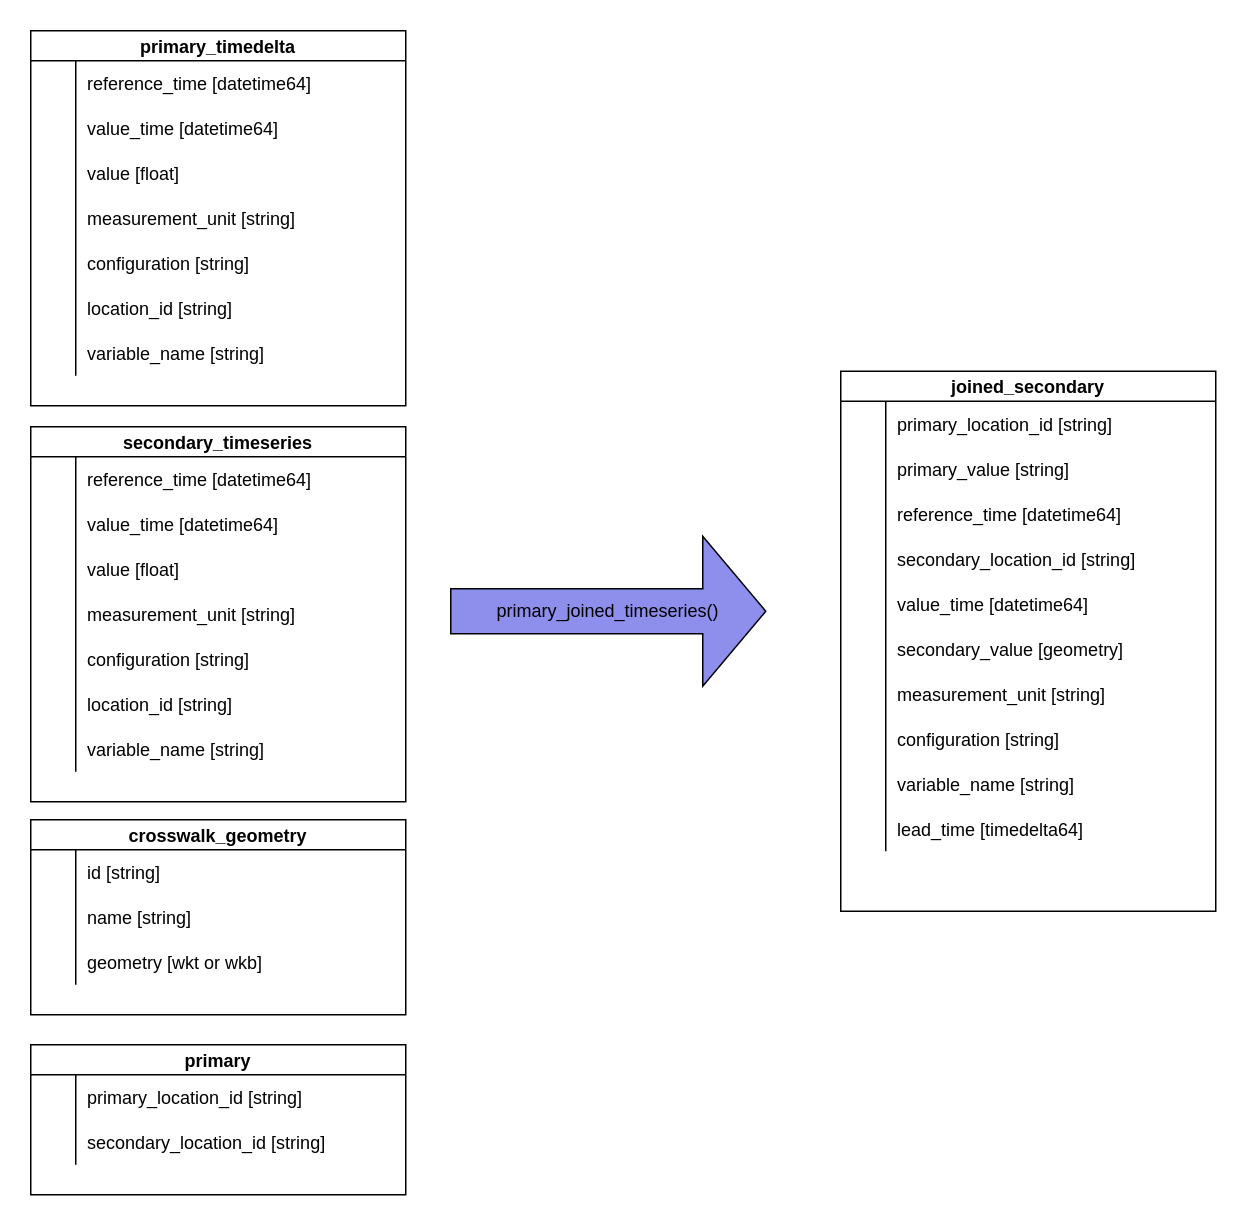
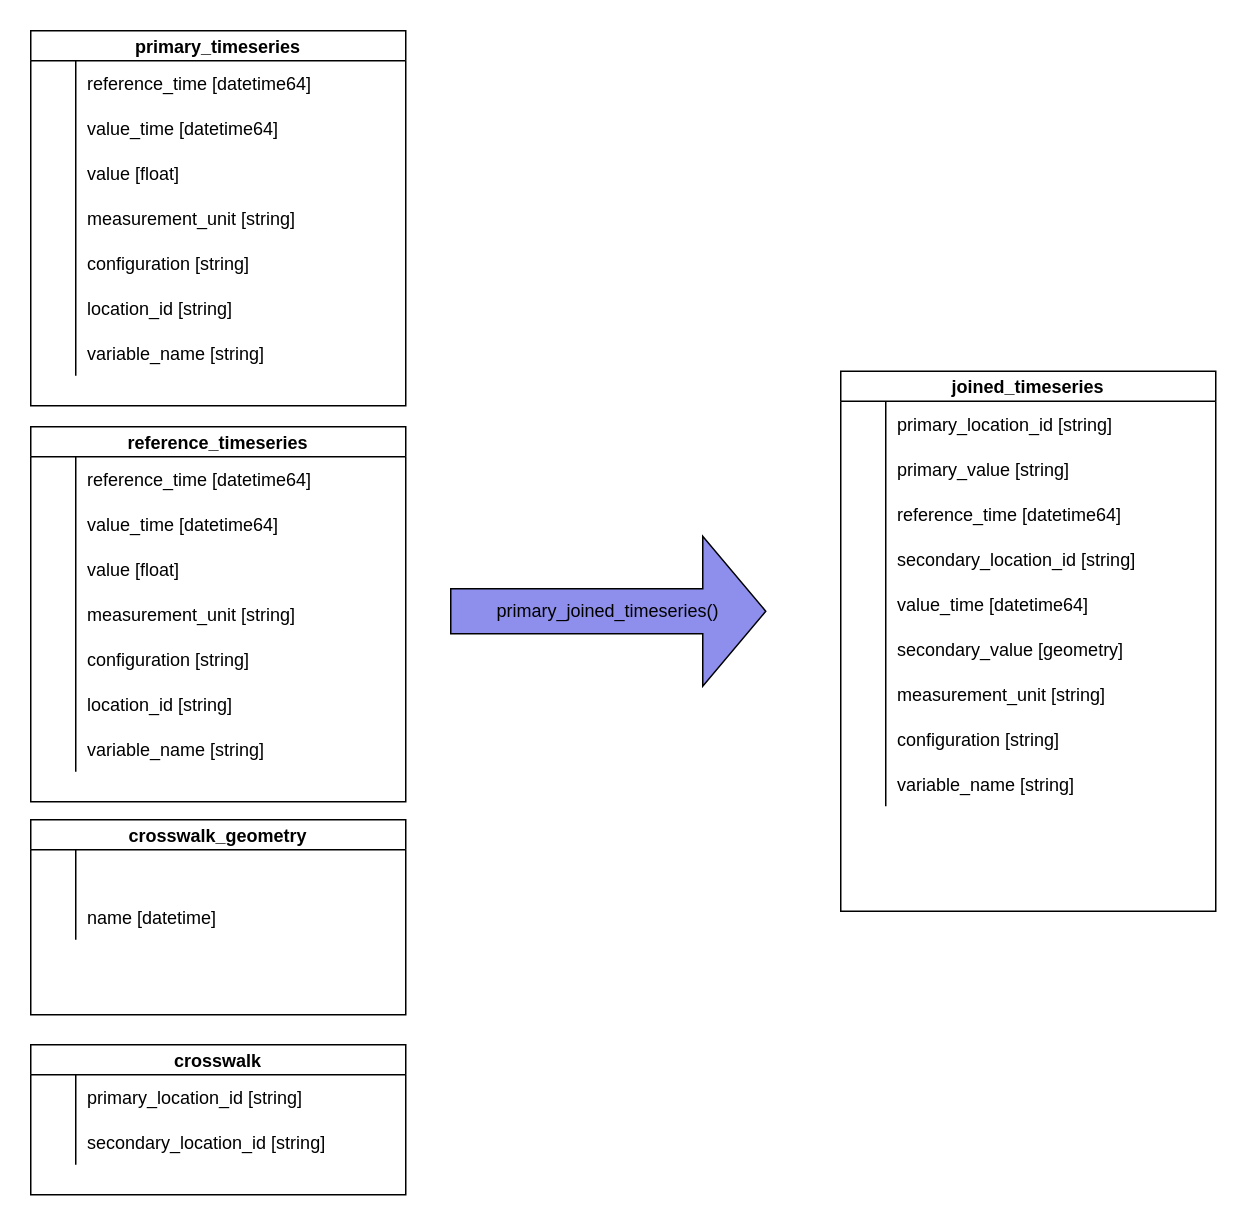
(218, 47) -> (218, 47)
(1028, 387) -> (1028, 387)
(218, 443) -> (218, 443)
(1051, 829) -> none
(241, 872) -> none
(148, 918) -> (158, 918)
(241, 962) -> none
(218, 1061) -> (218, 1061)
